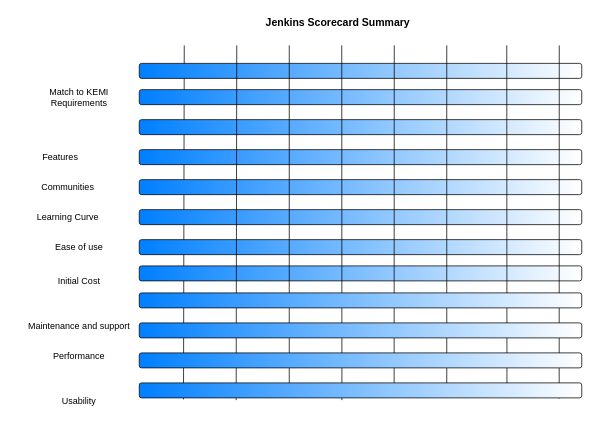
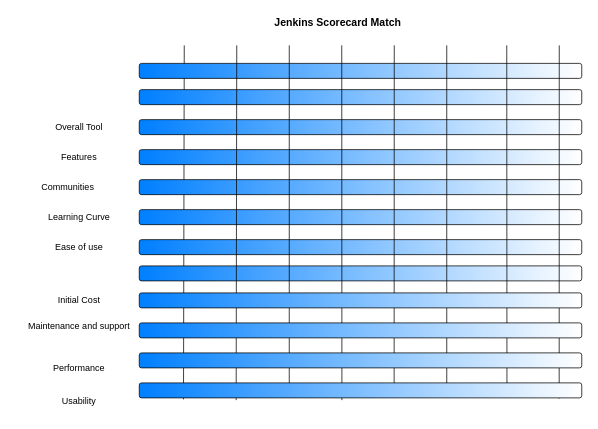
(338, 23) -> (338, 23)
(79, 97) -> none
none -> (79, 127)
(60, 157) -> (79, 157)
(68, 217) -> (79, 217)
(79, 282) -> (79, 300)
(79, 357) -> (79, 368)
